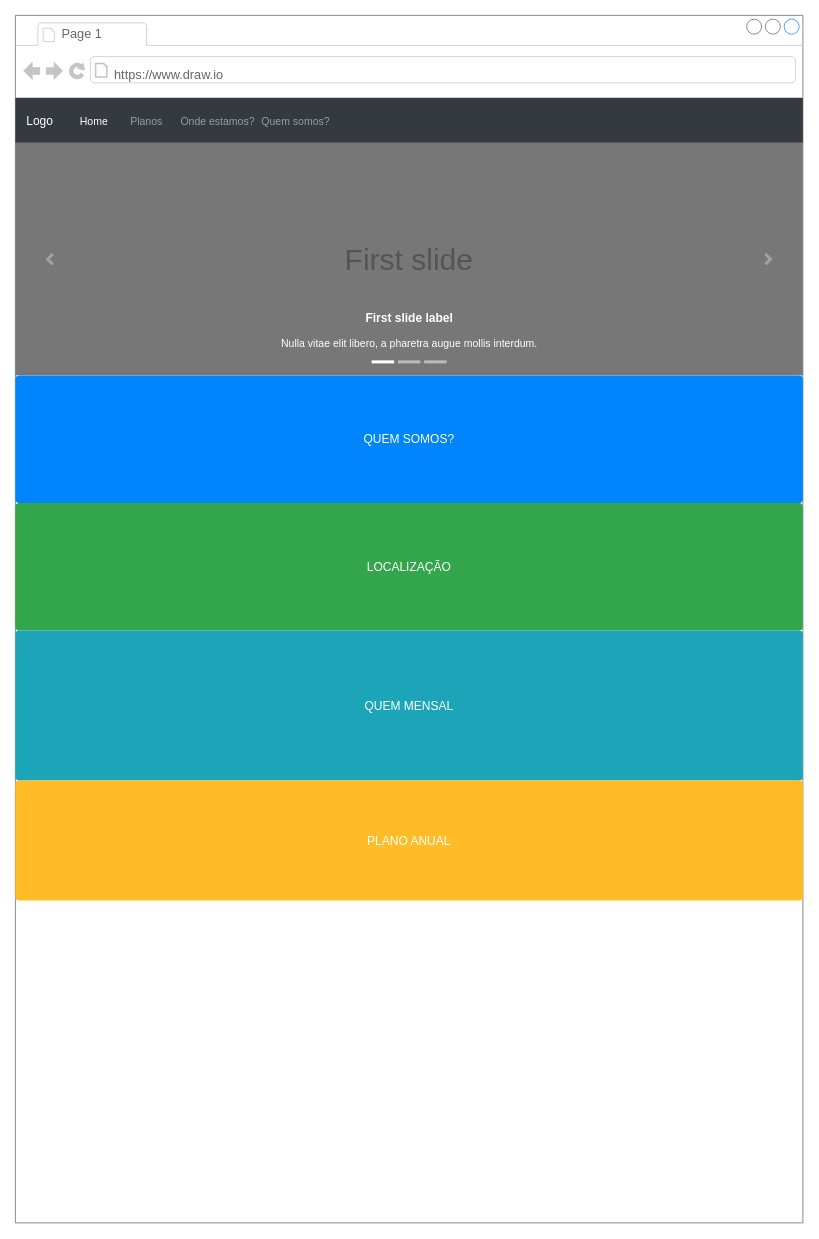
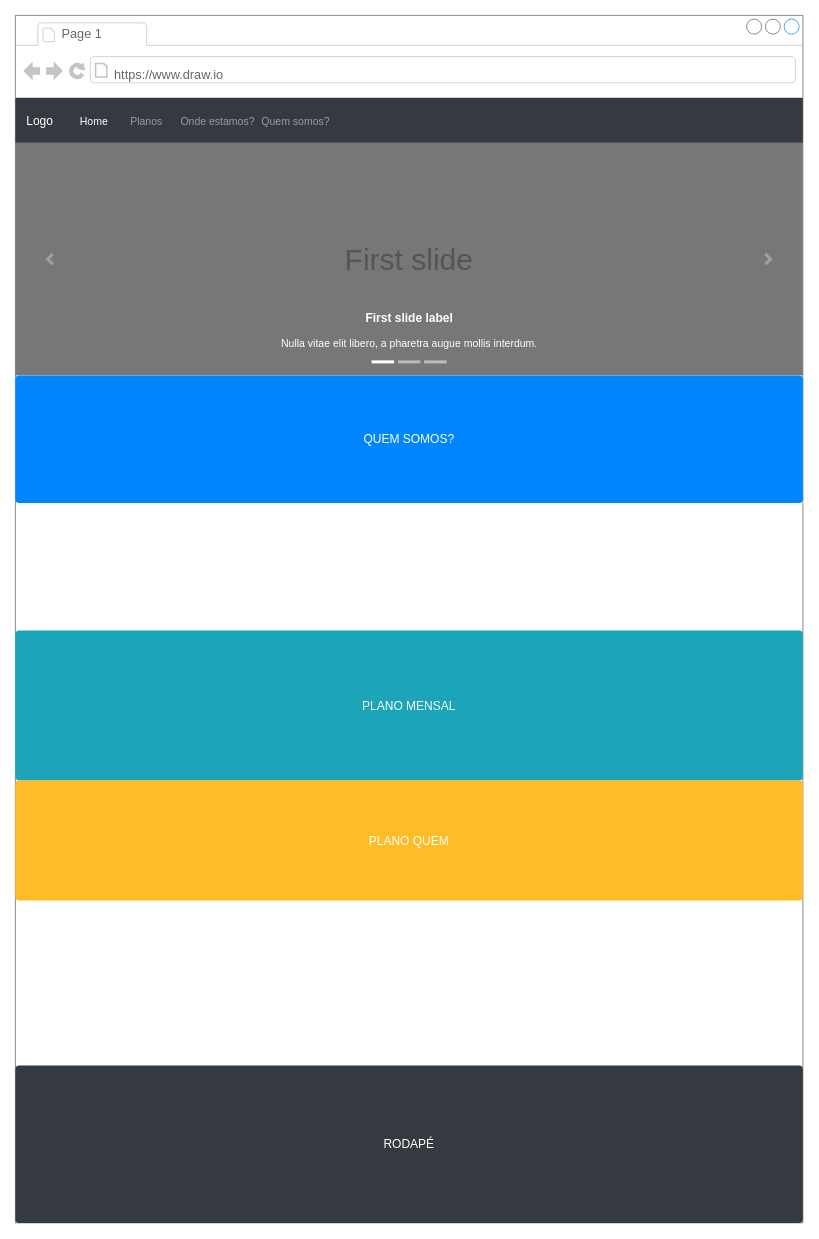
(409, 567) -> none
(409, 705) -> (409, 705)
(409, 840) -> (409, 840)
none -> (409, 1144)
